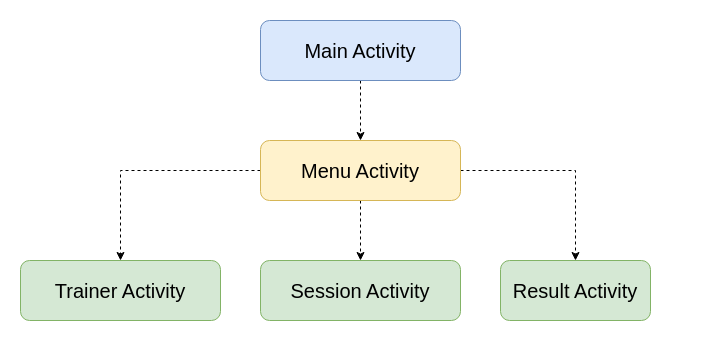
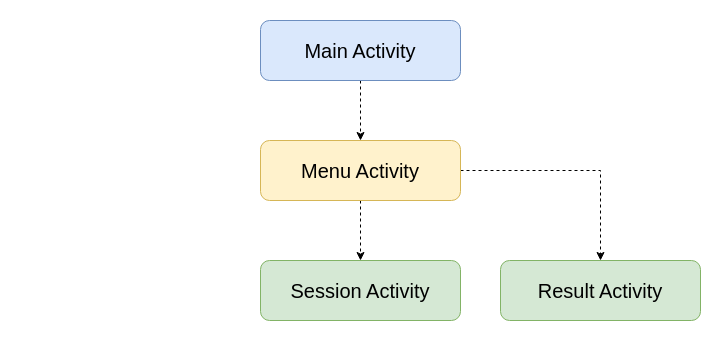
(150, 171) -> none
(121, 291) -> none
(576, 291) -> (601, 291)
